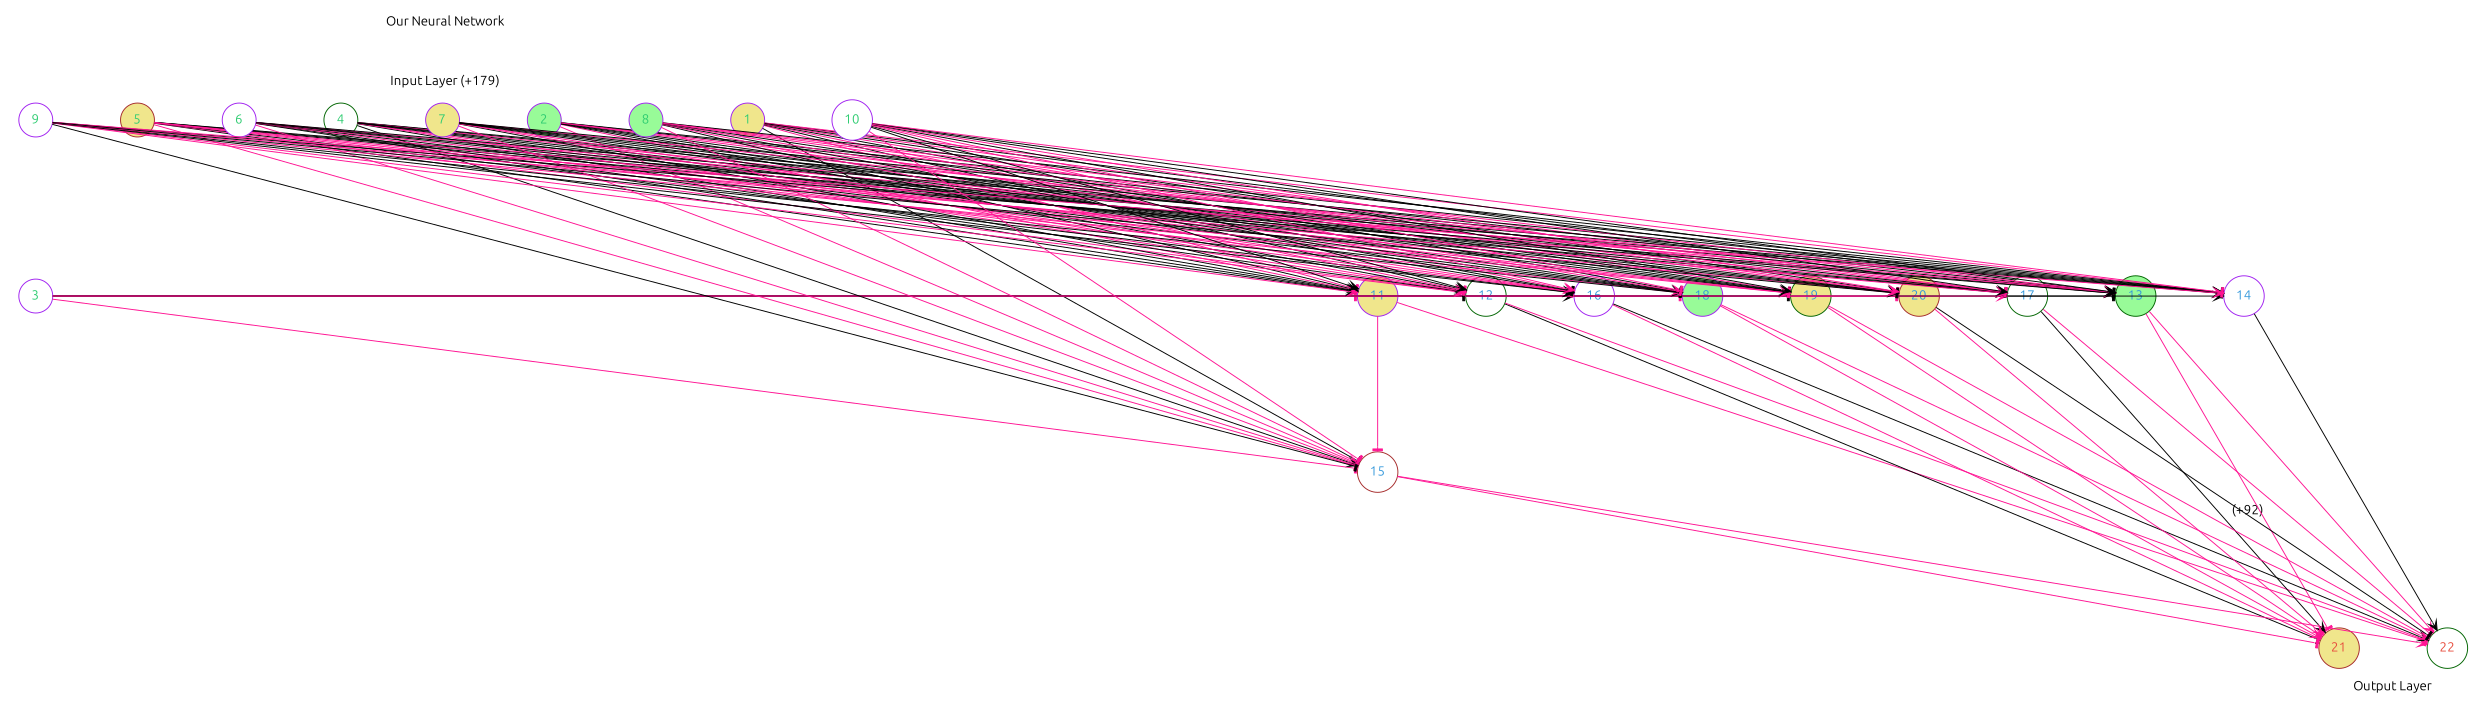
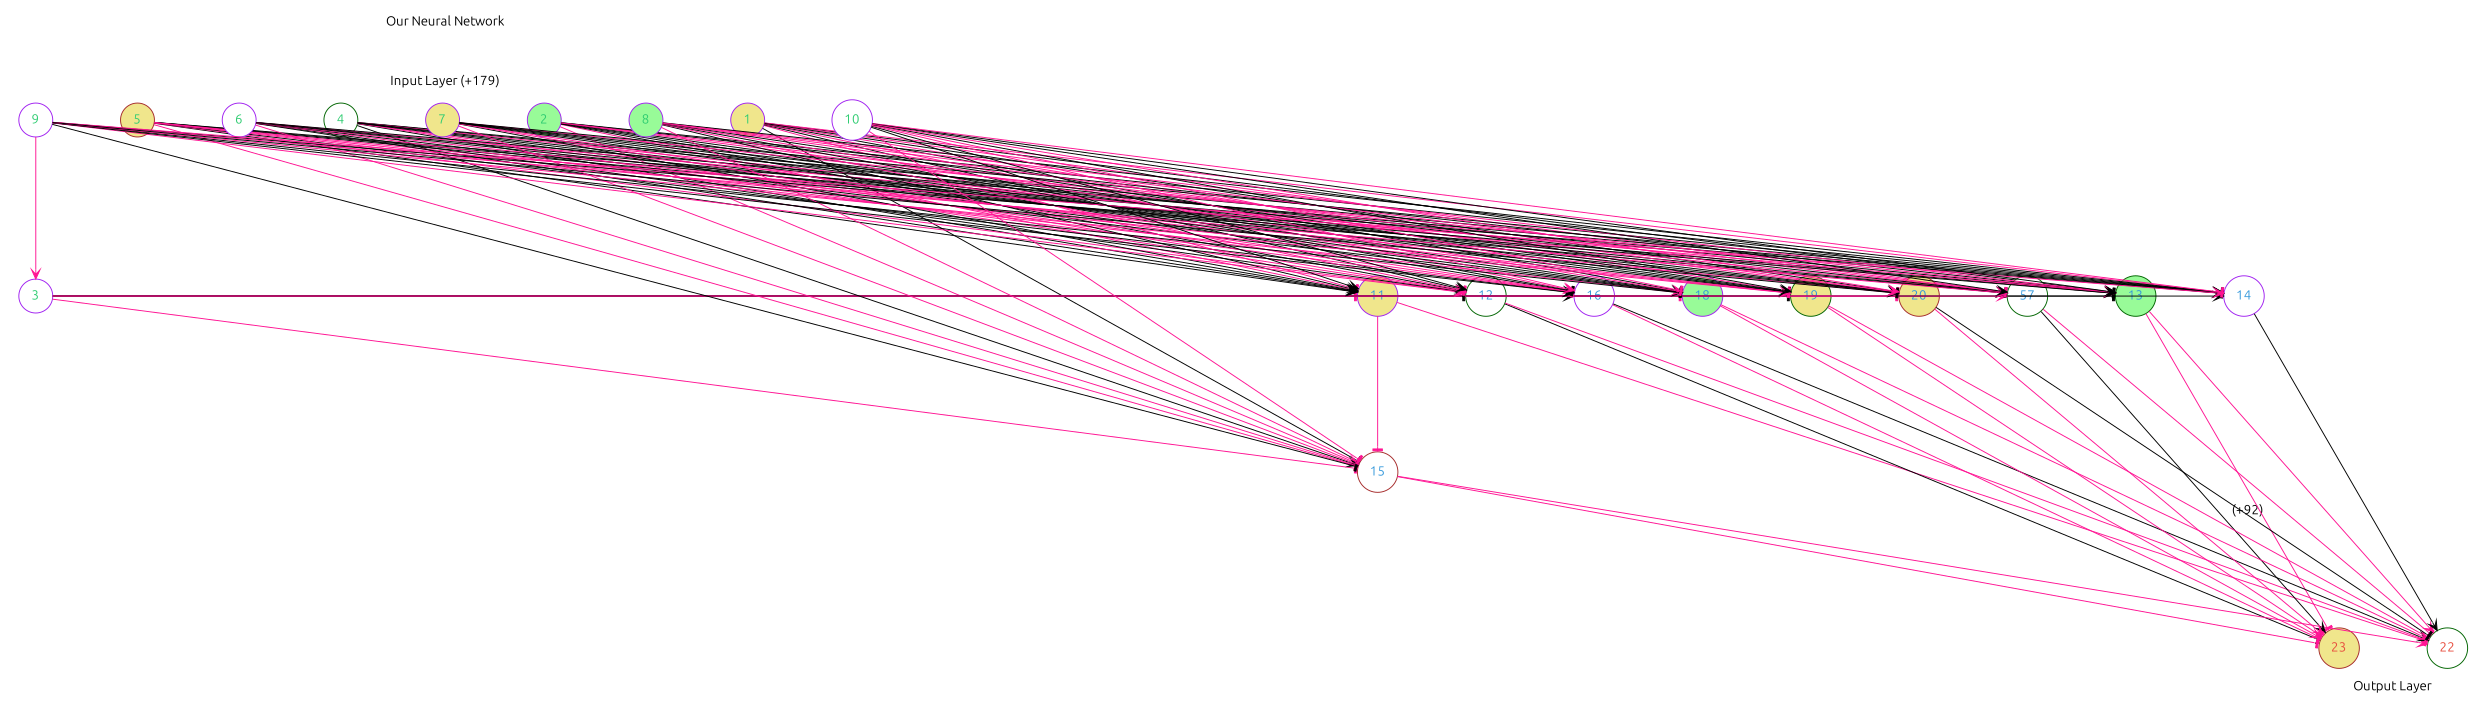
(700, 207) -> (36, 203)
(2027, 296) -> (2027, 296)
(2339, 648) -> (2339, 648)
